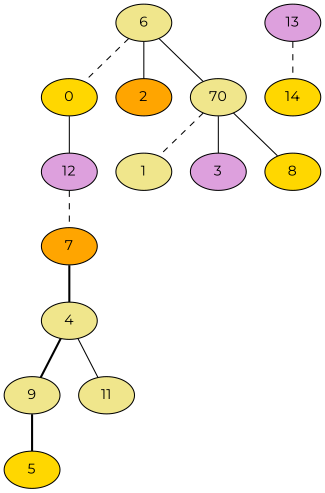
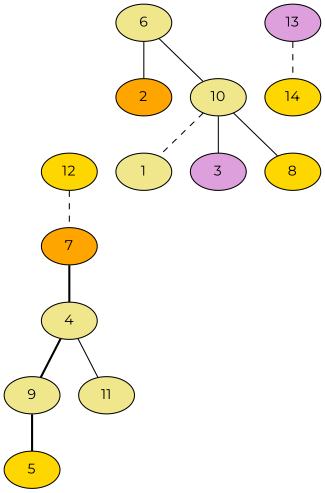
(69, 97) -> none
(218, 97) -> (218, 97)
(69, 172) -> (69, 172)
